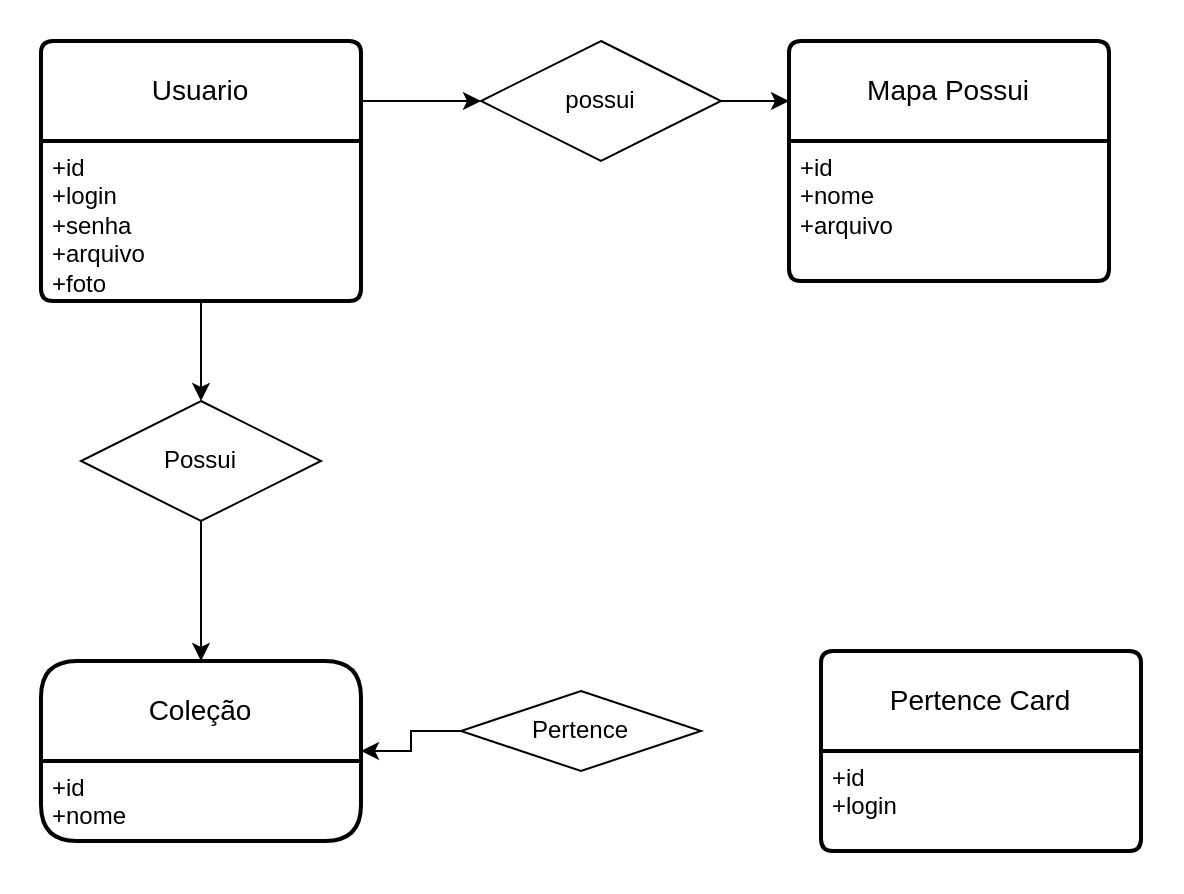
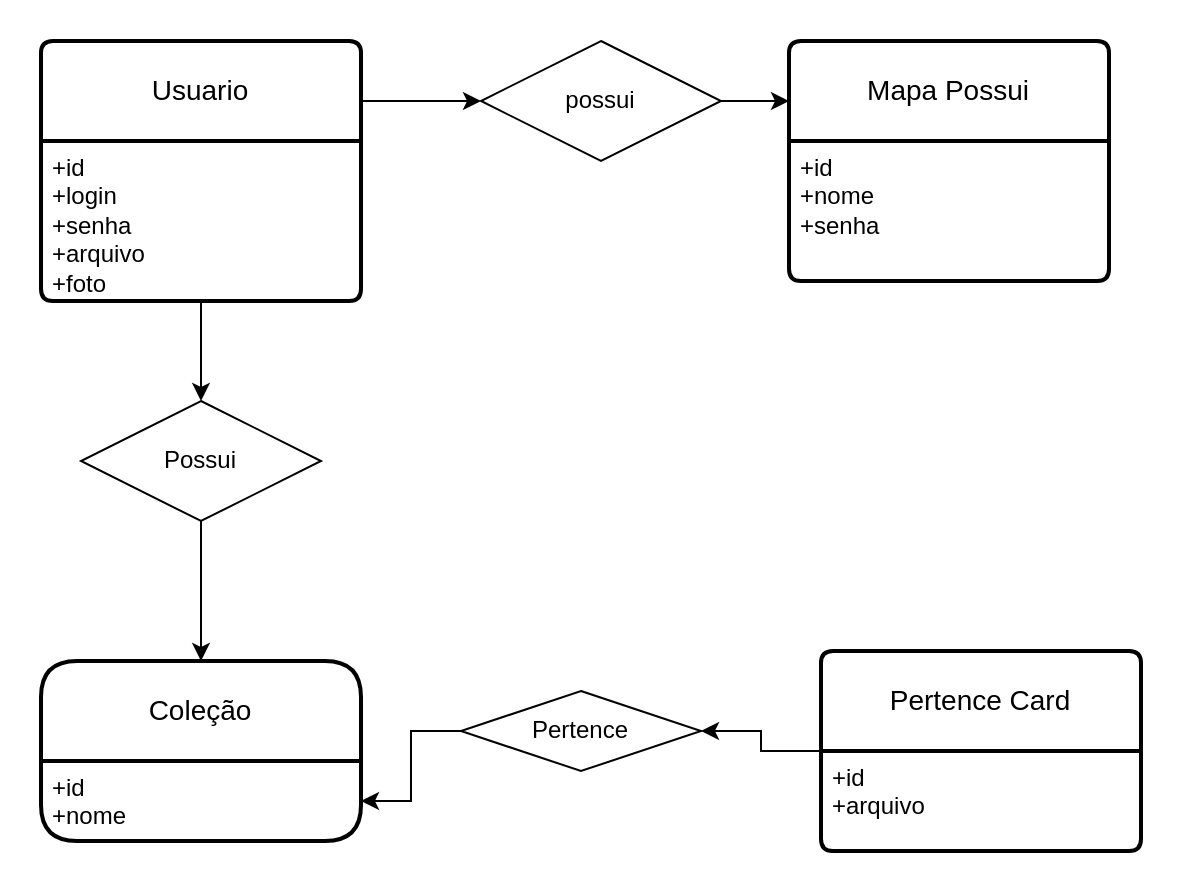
(852, 198) -> (841, 198)
none -> (761, 746)
(394, 751) -> (411, 793)
(867, 794) -> (884, 794)
